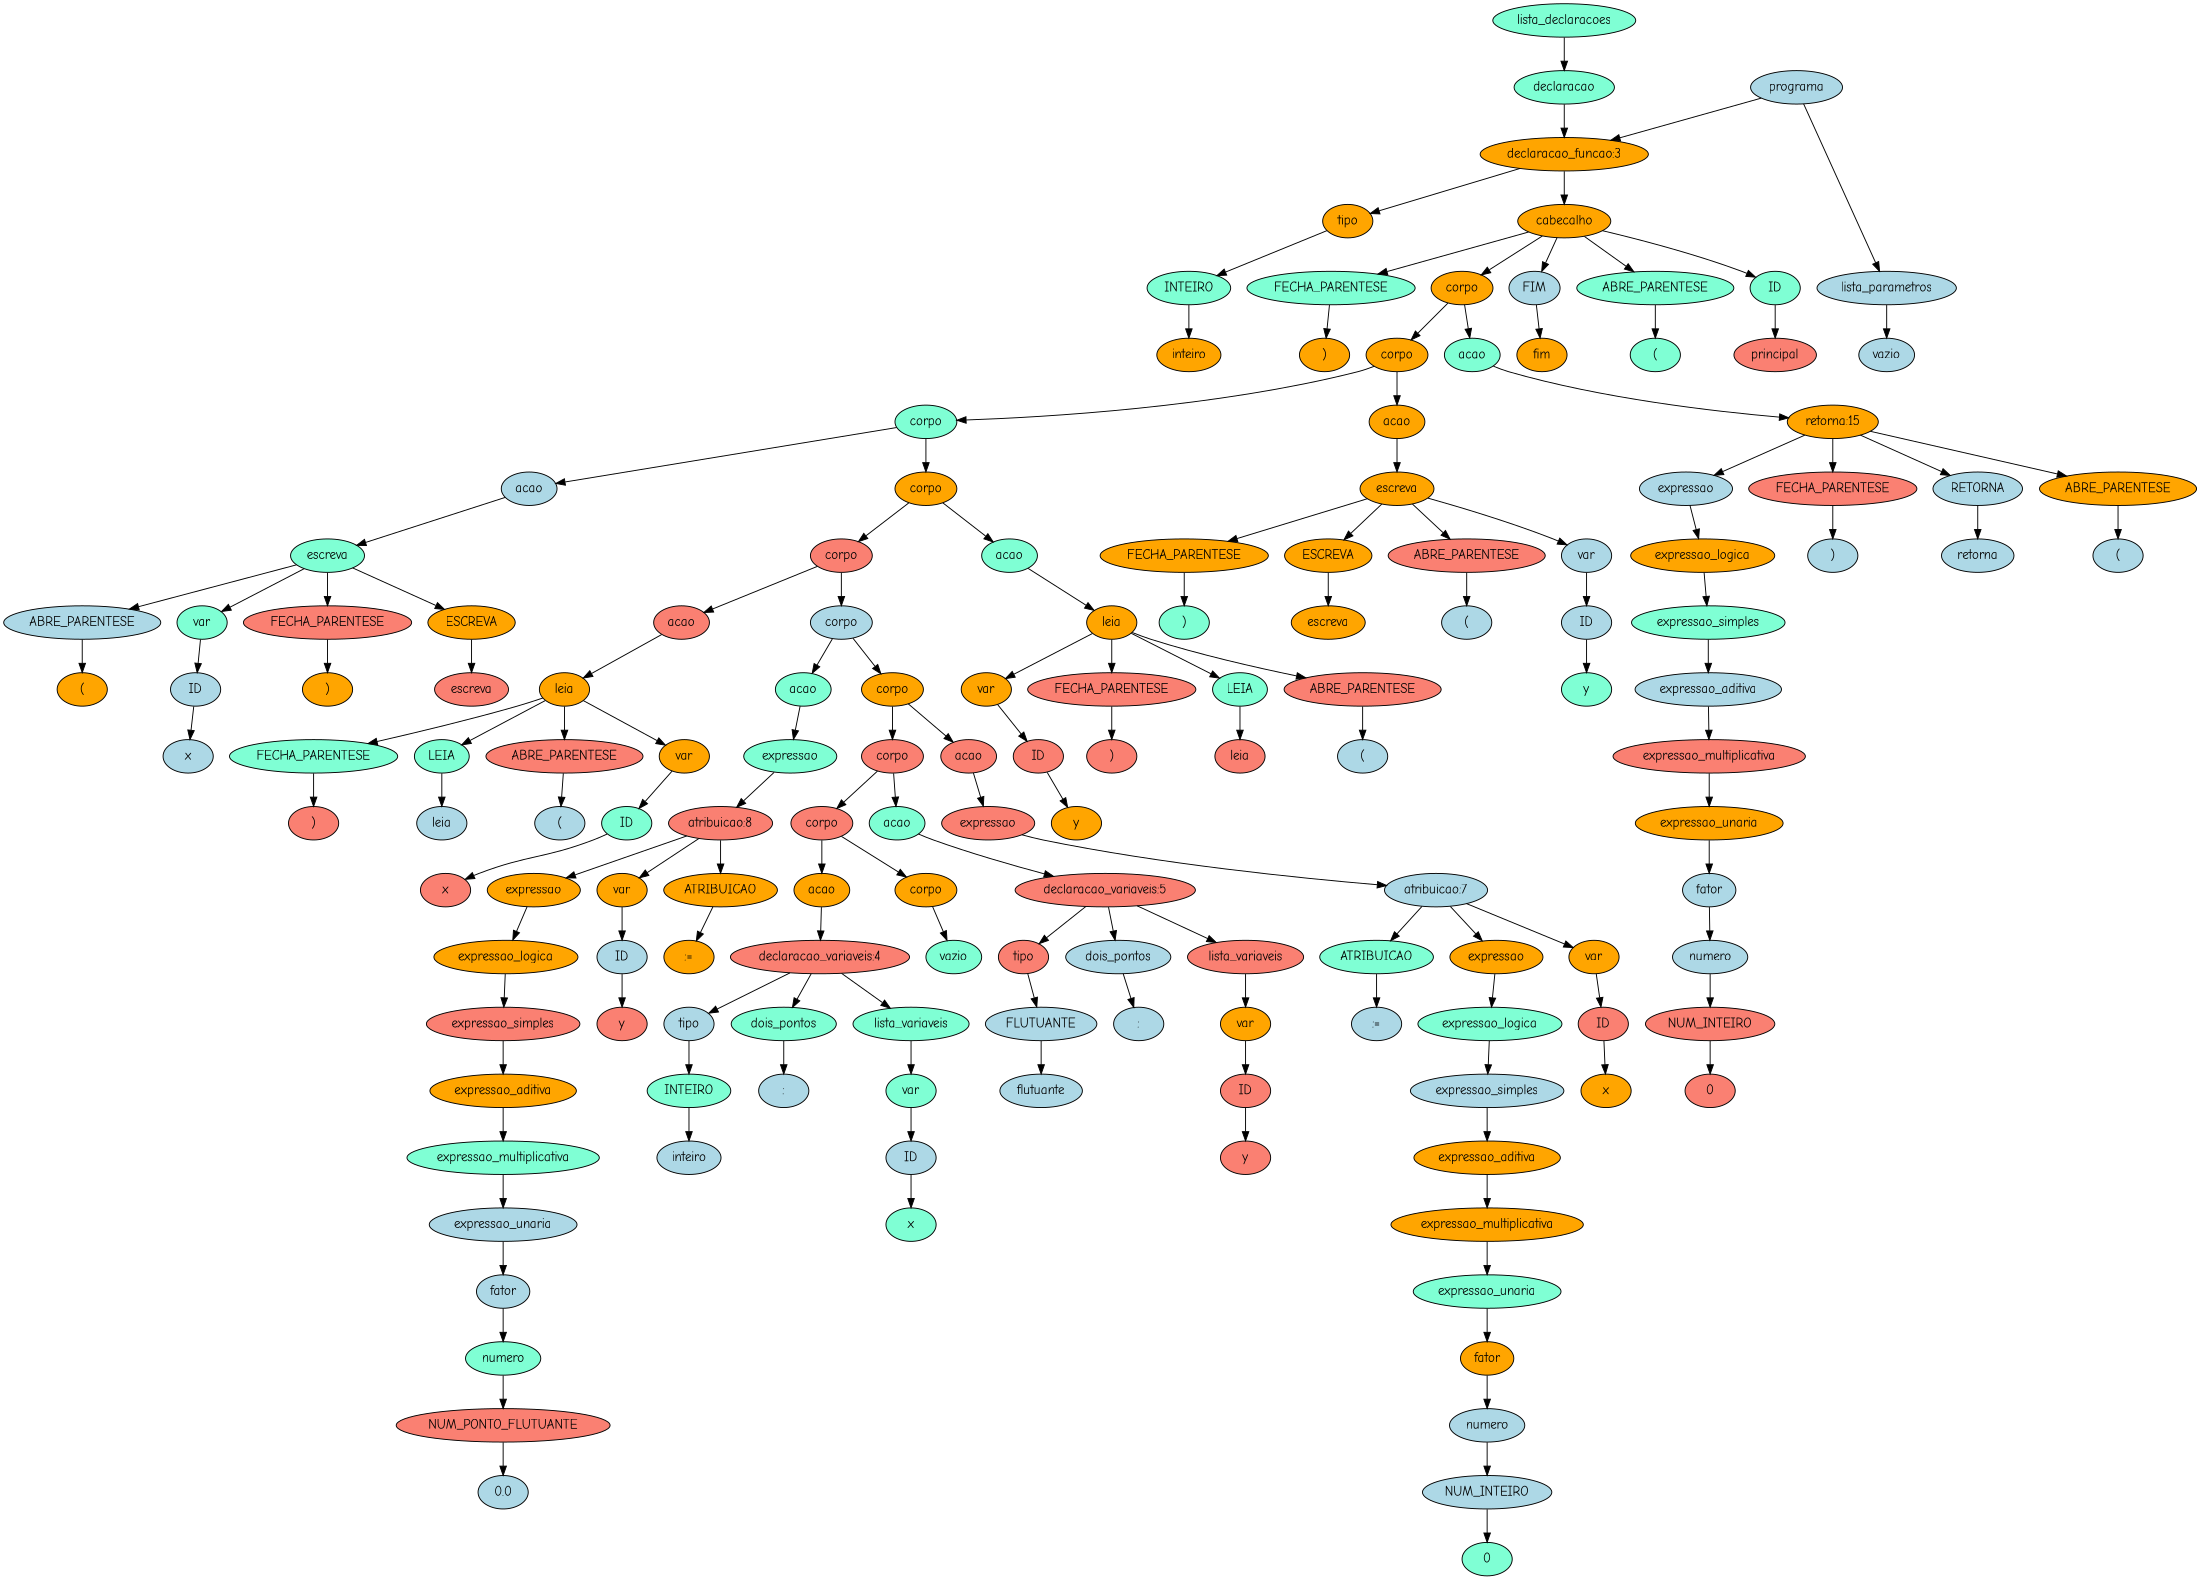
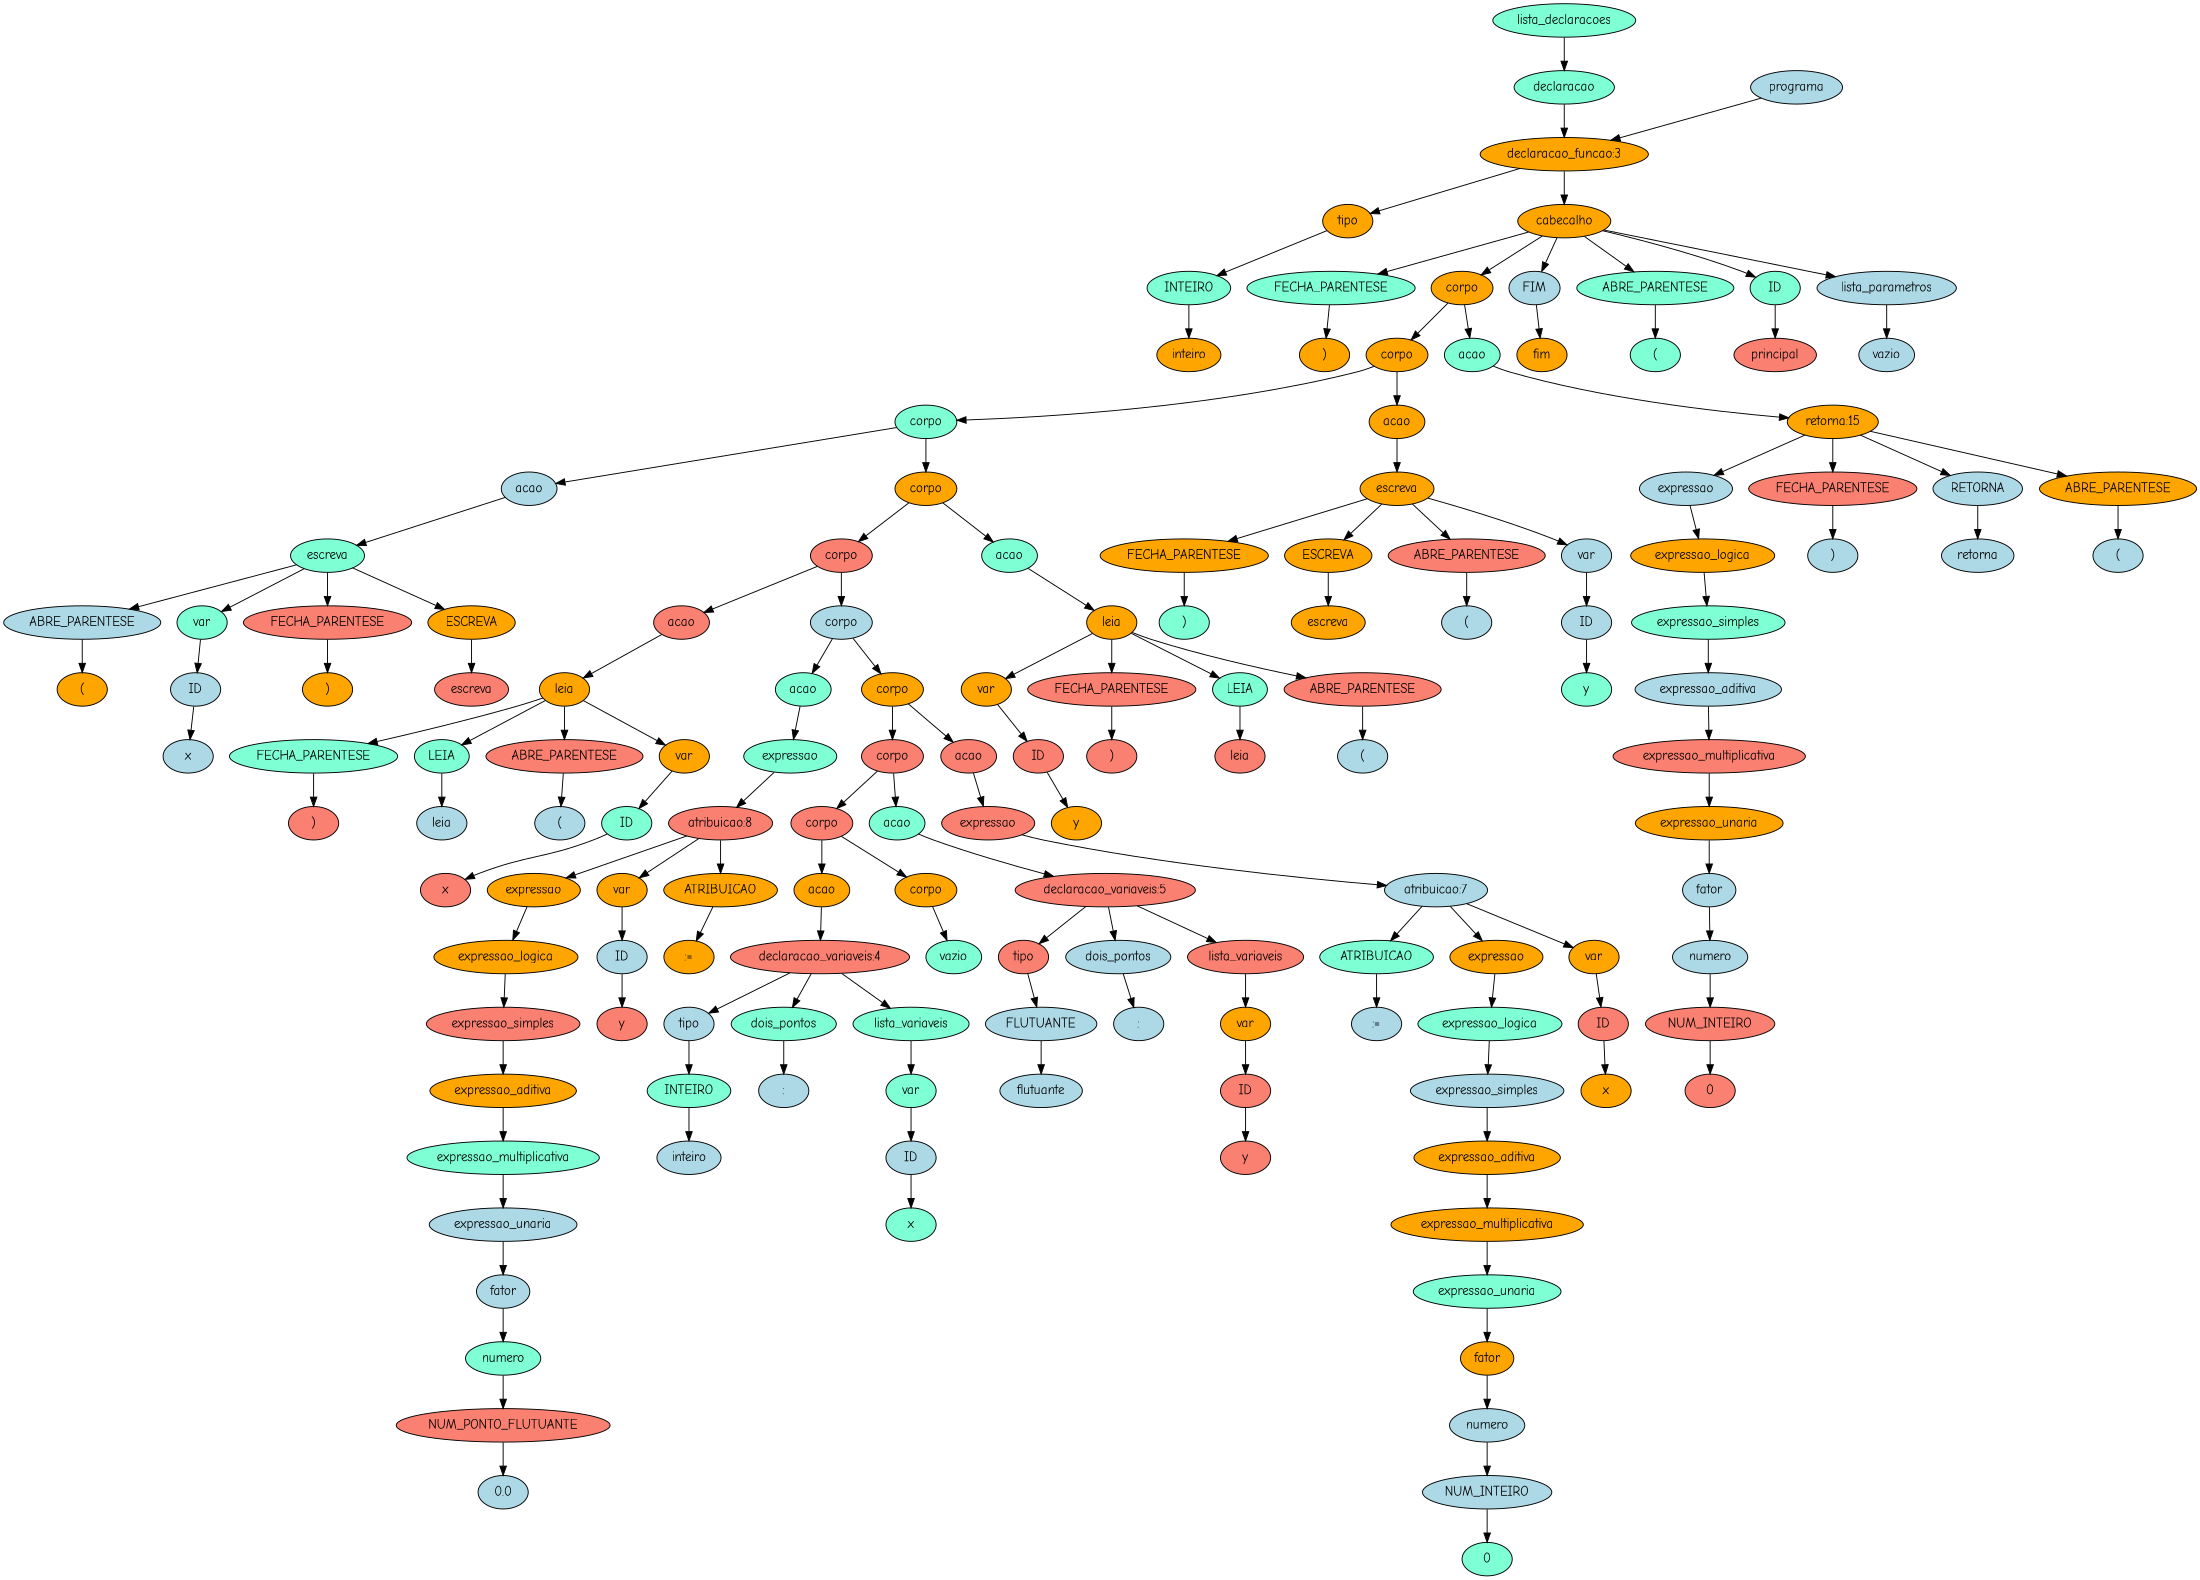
(1840, 183) -> (1715, 252)
